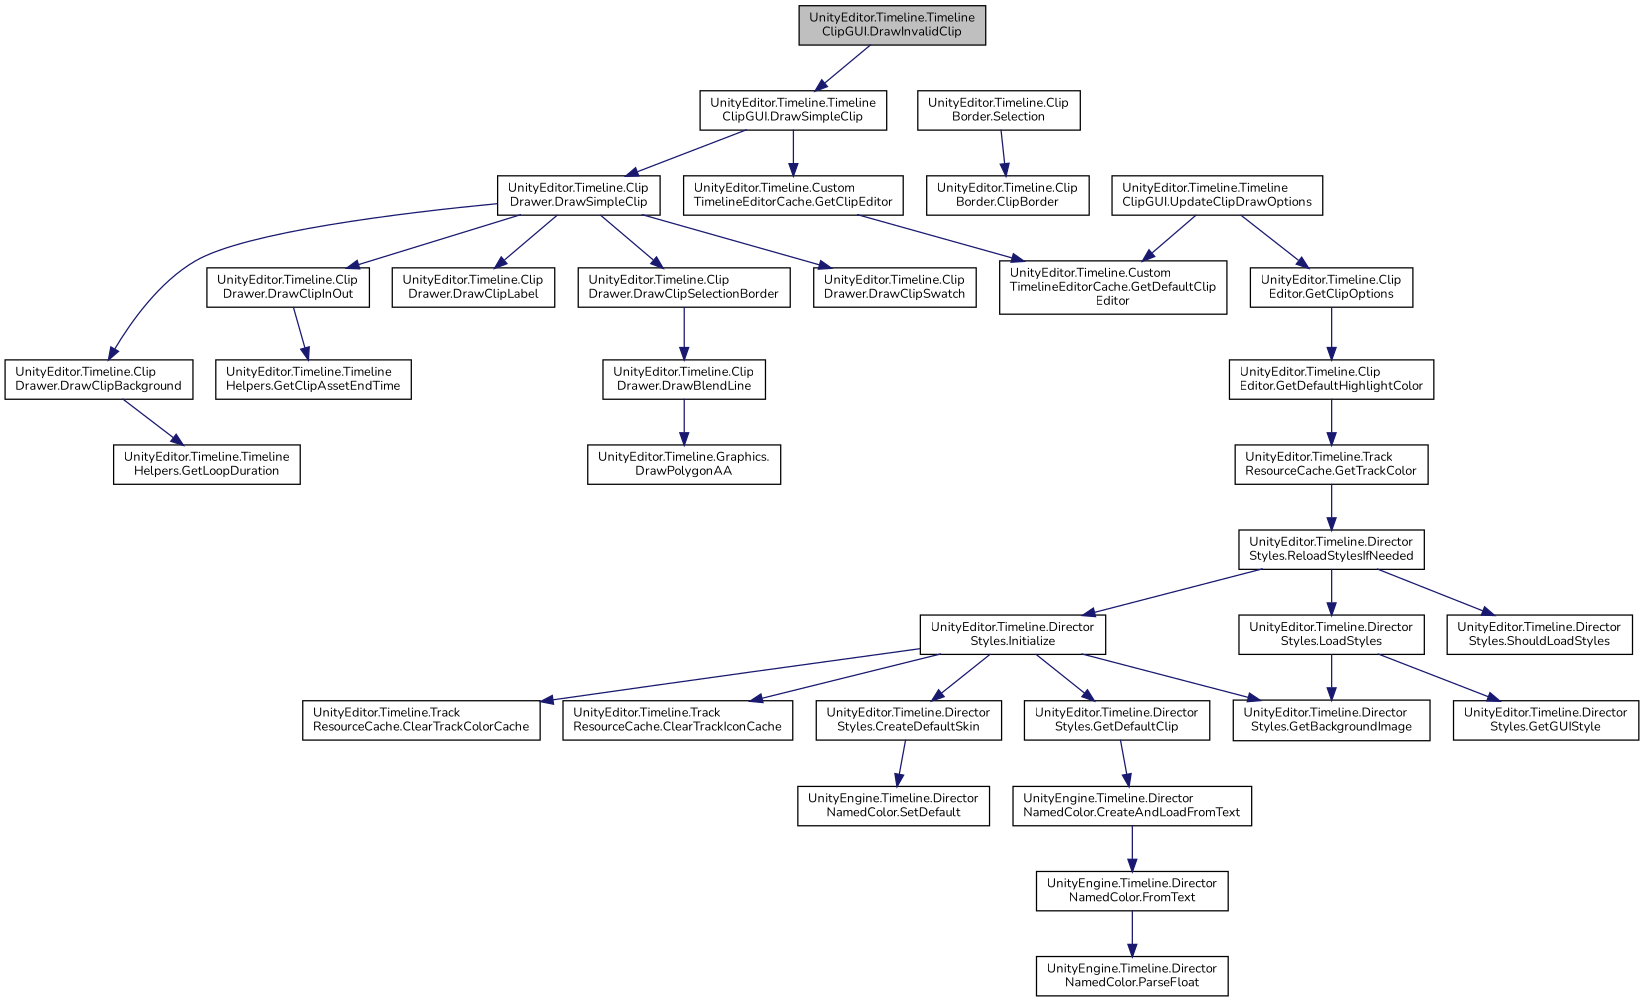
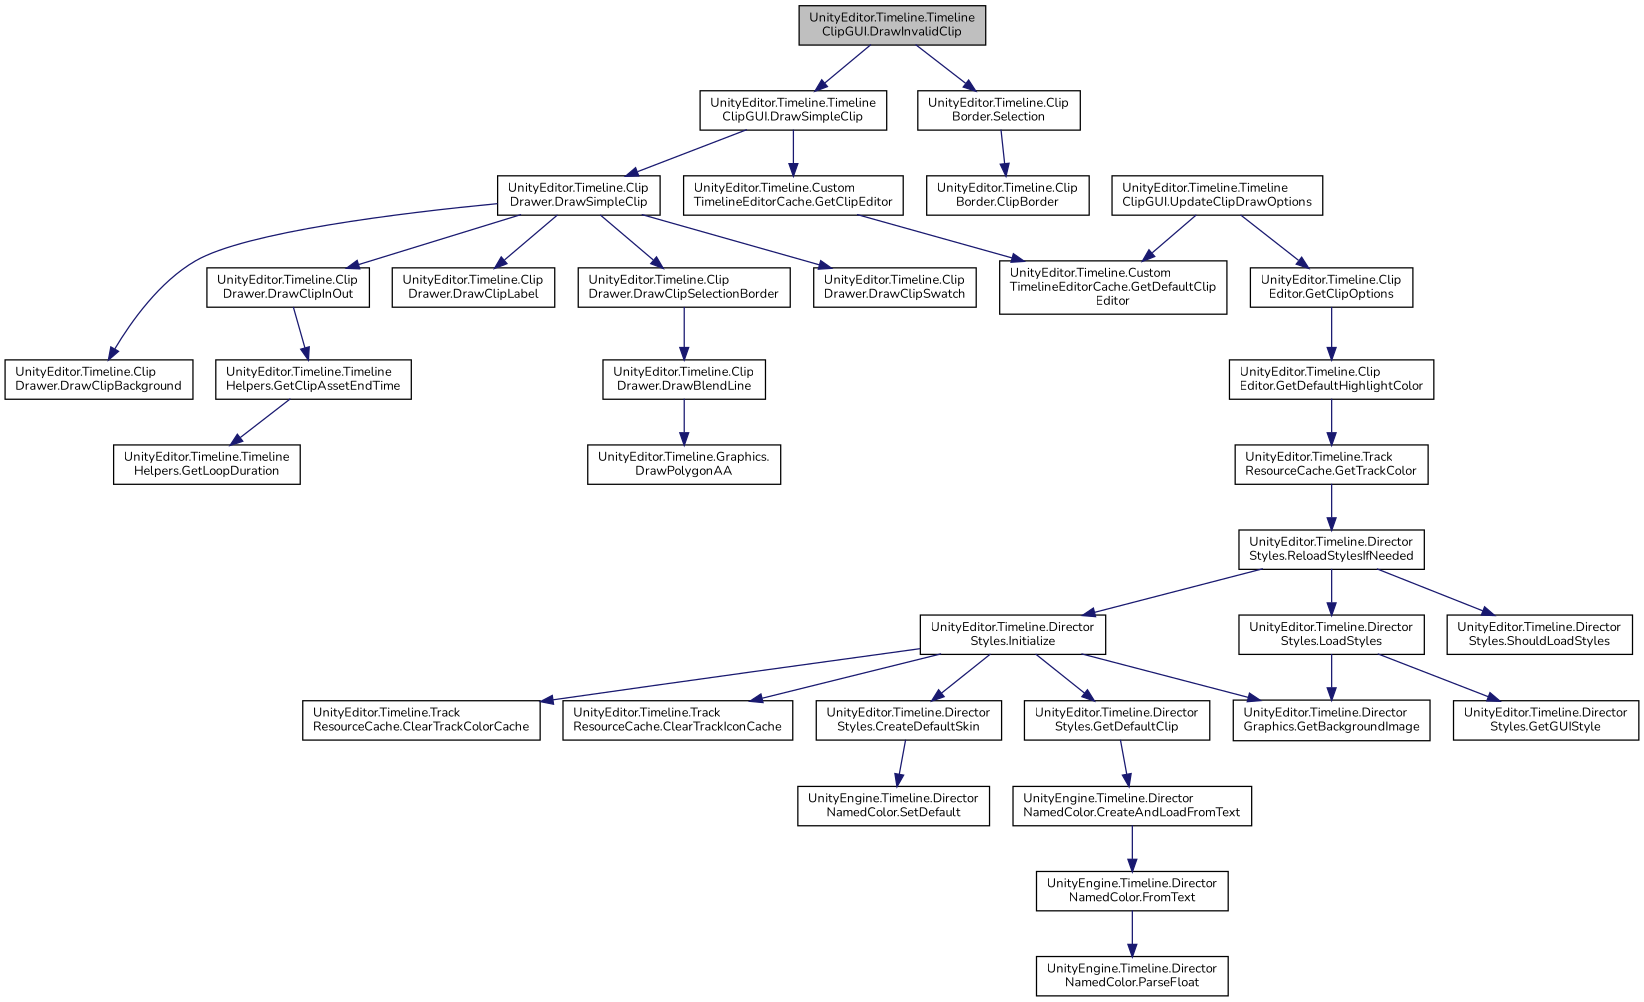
none -> (941, 64)
(148, 418) -> (265, 418)
(1332, 720) -> (1332, 720)
